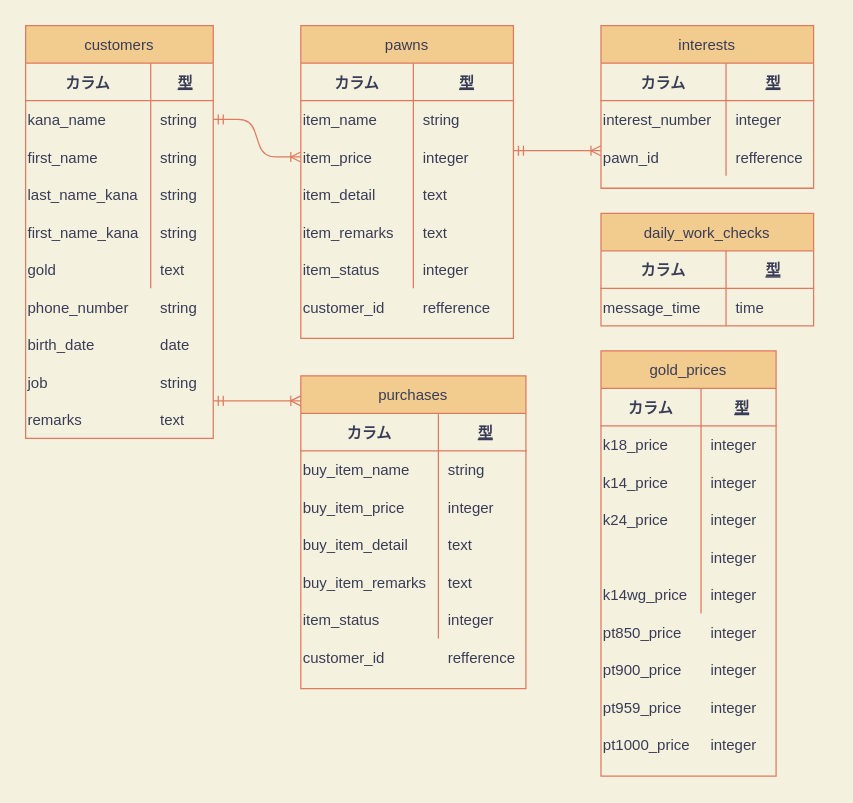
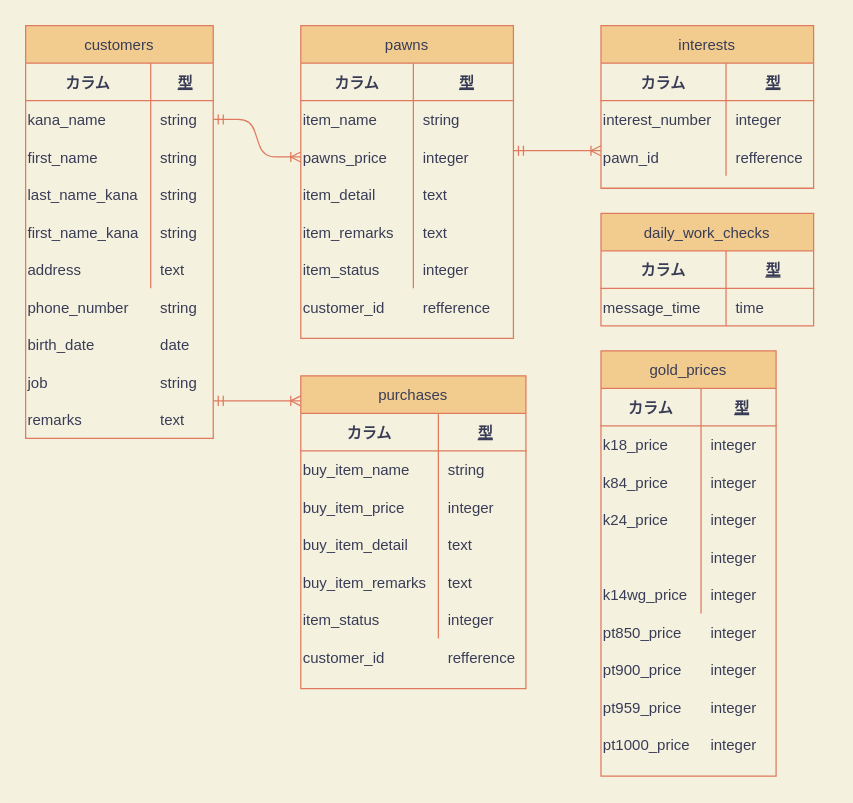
(341, 158) -> (347, 158)
(42, 270) -> (57, 270)
(638, 483) -> (638, 483)
